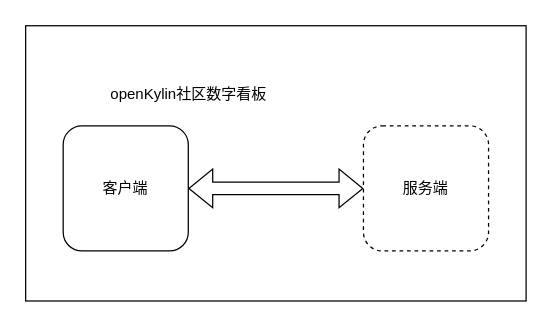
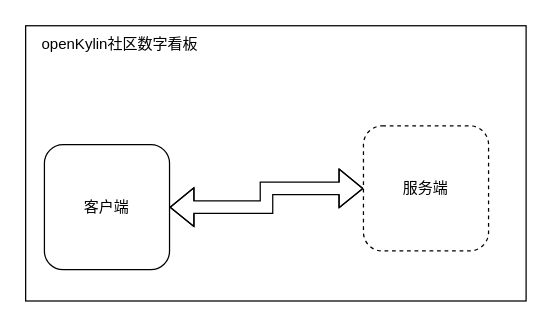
(188, 94) -> (119, 44)
(126, 188) -> (107, 207)
